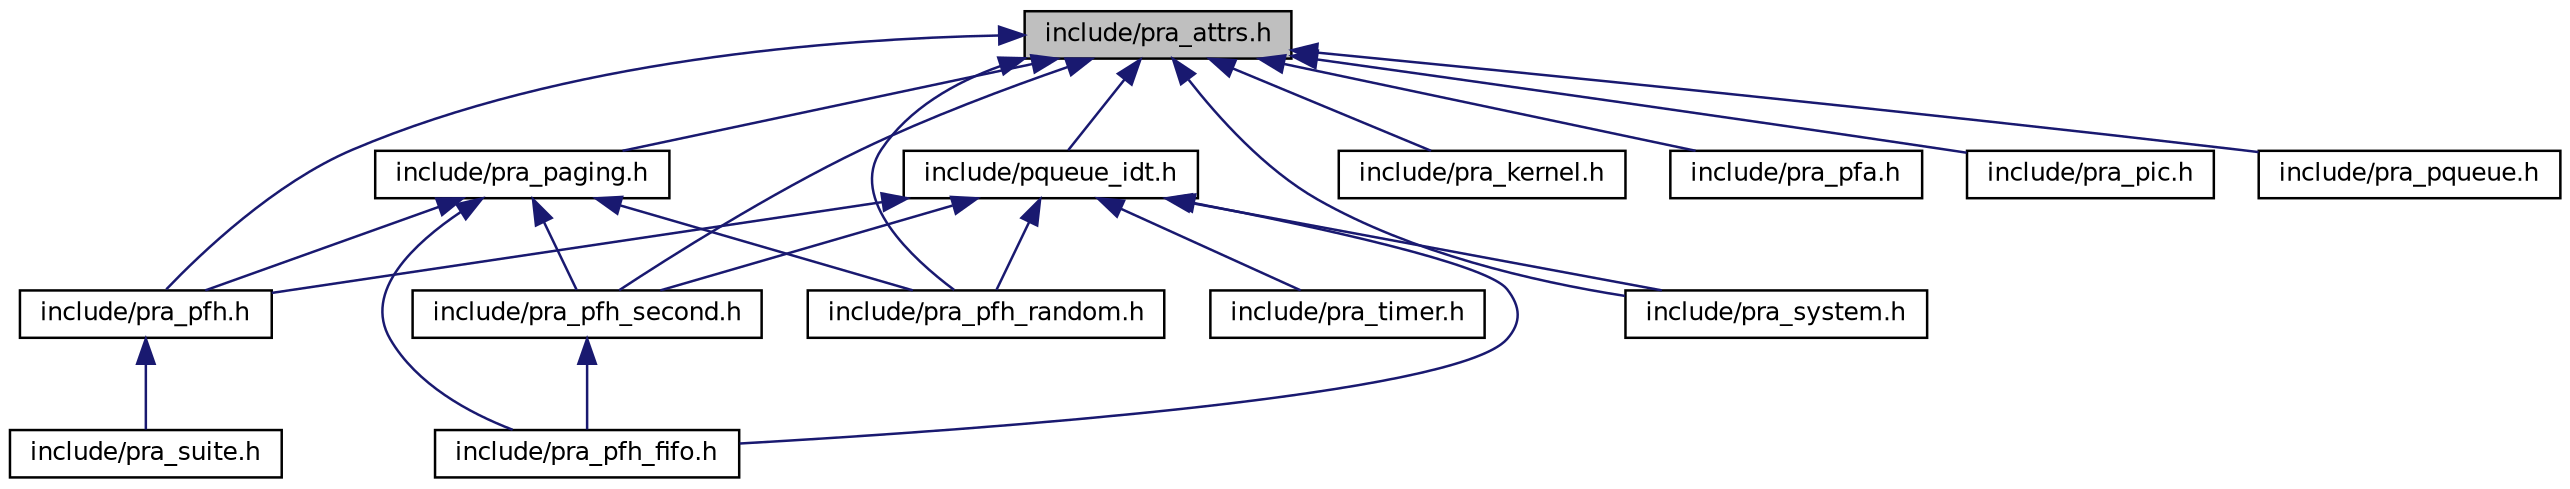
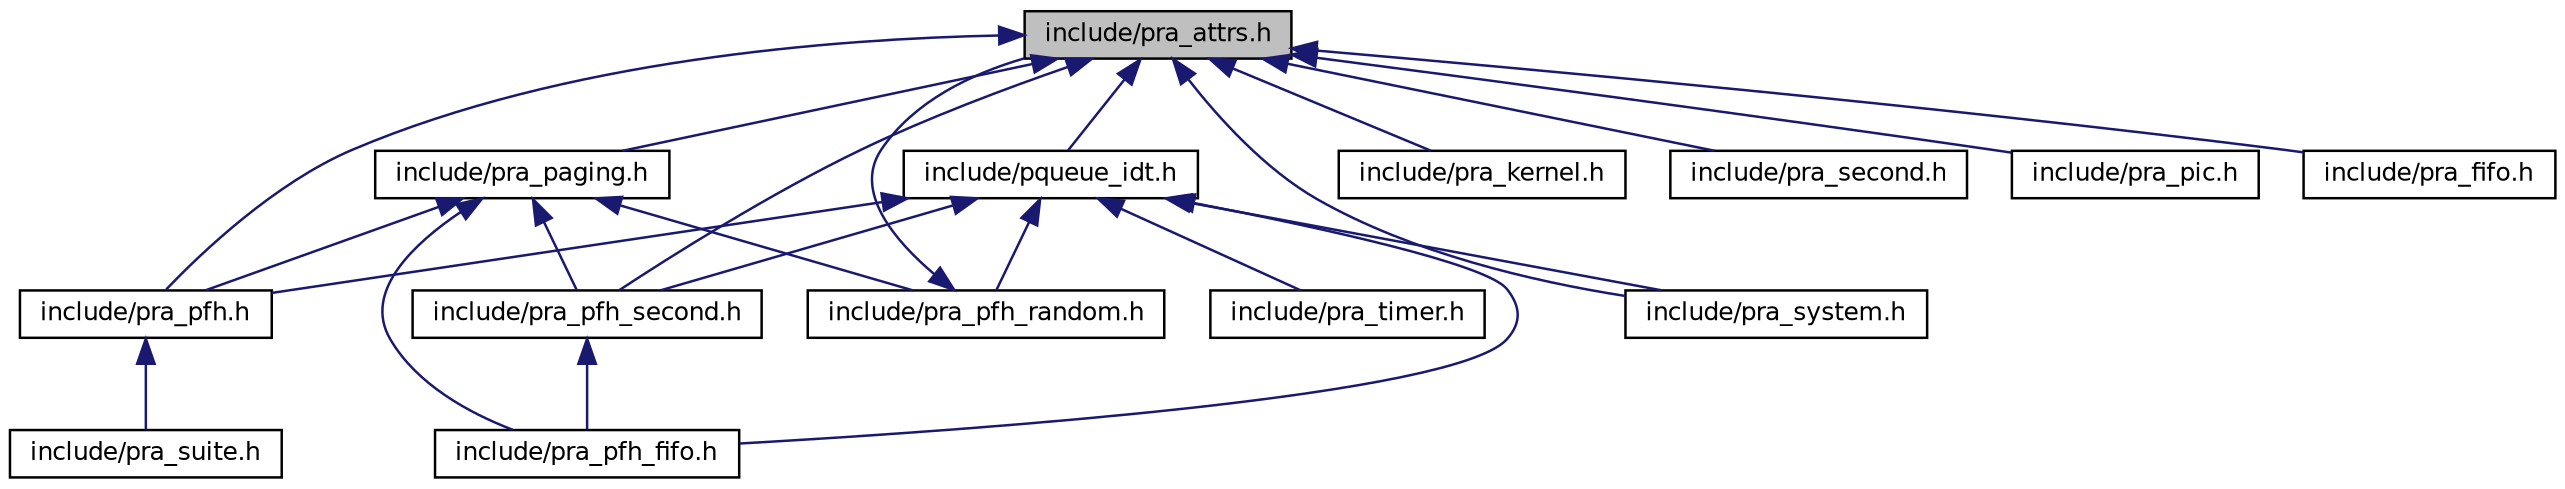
(876, 161) -> (876, 160)
(1796, 175) -> (1819, 175)
(2410, 175) -> (2429, 175)
